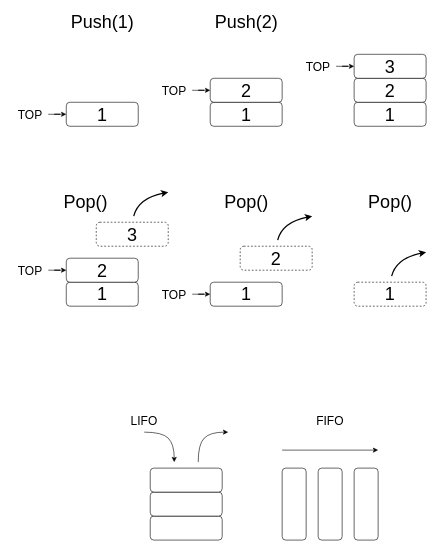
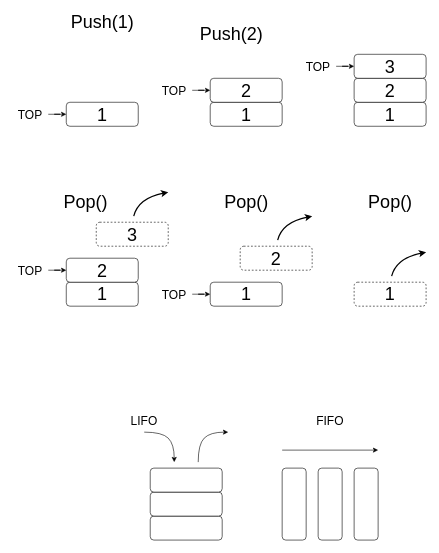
(246, 21) -> (231, 33)
